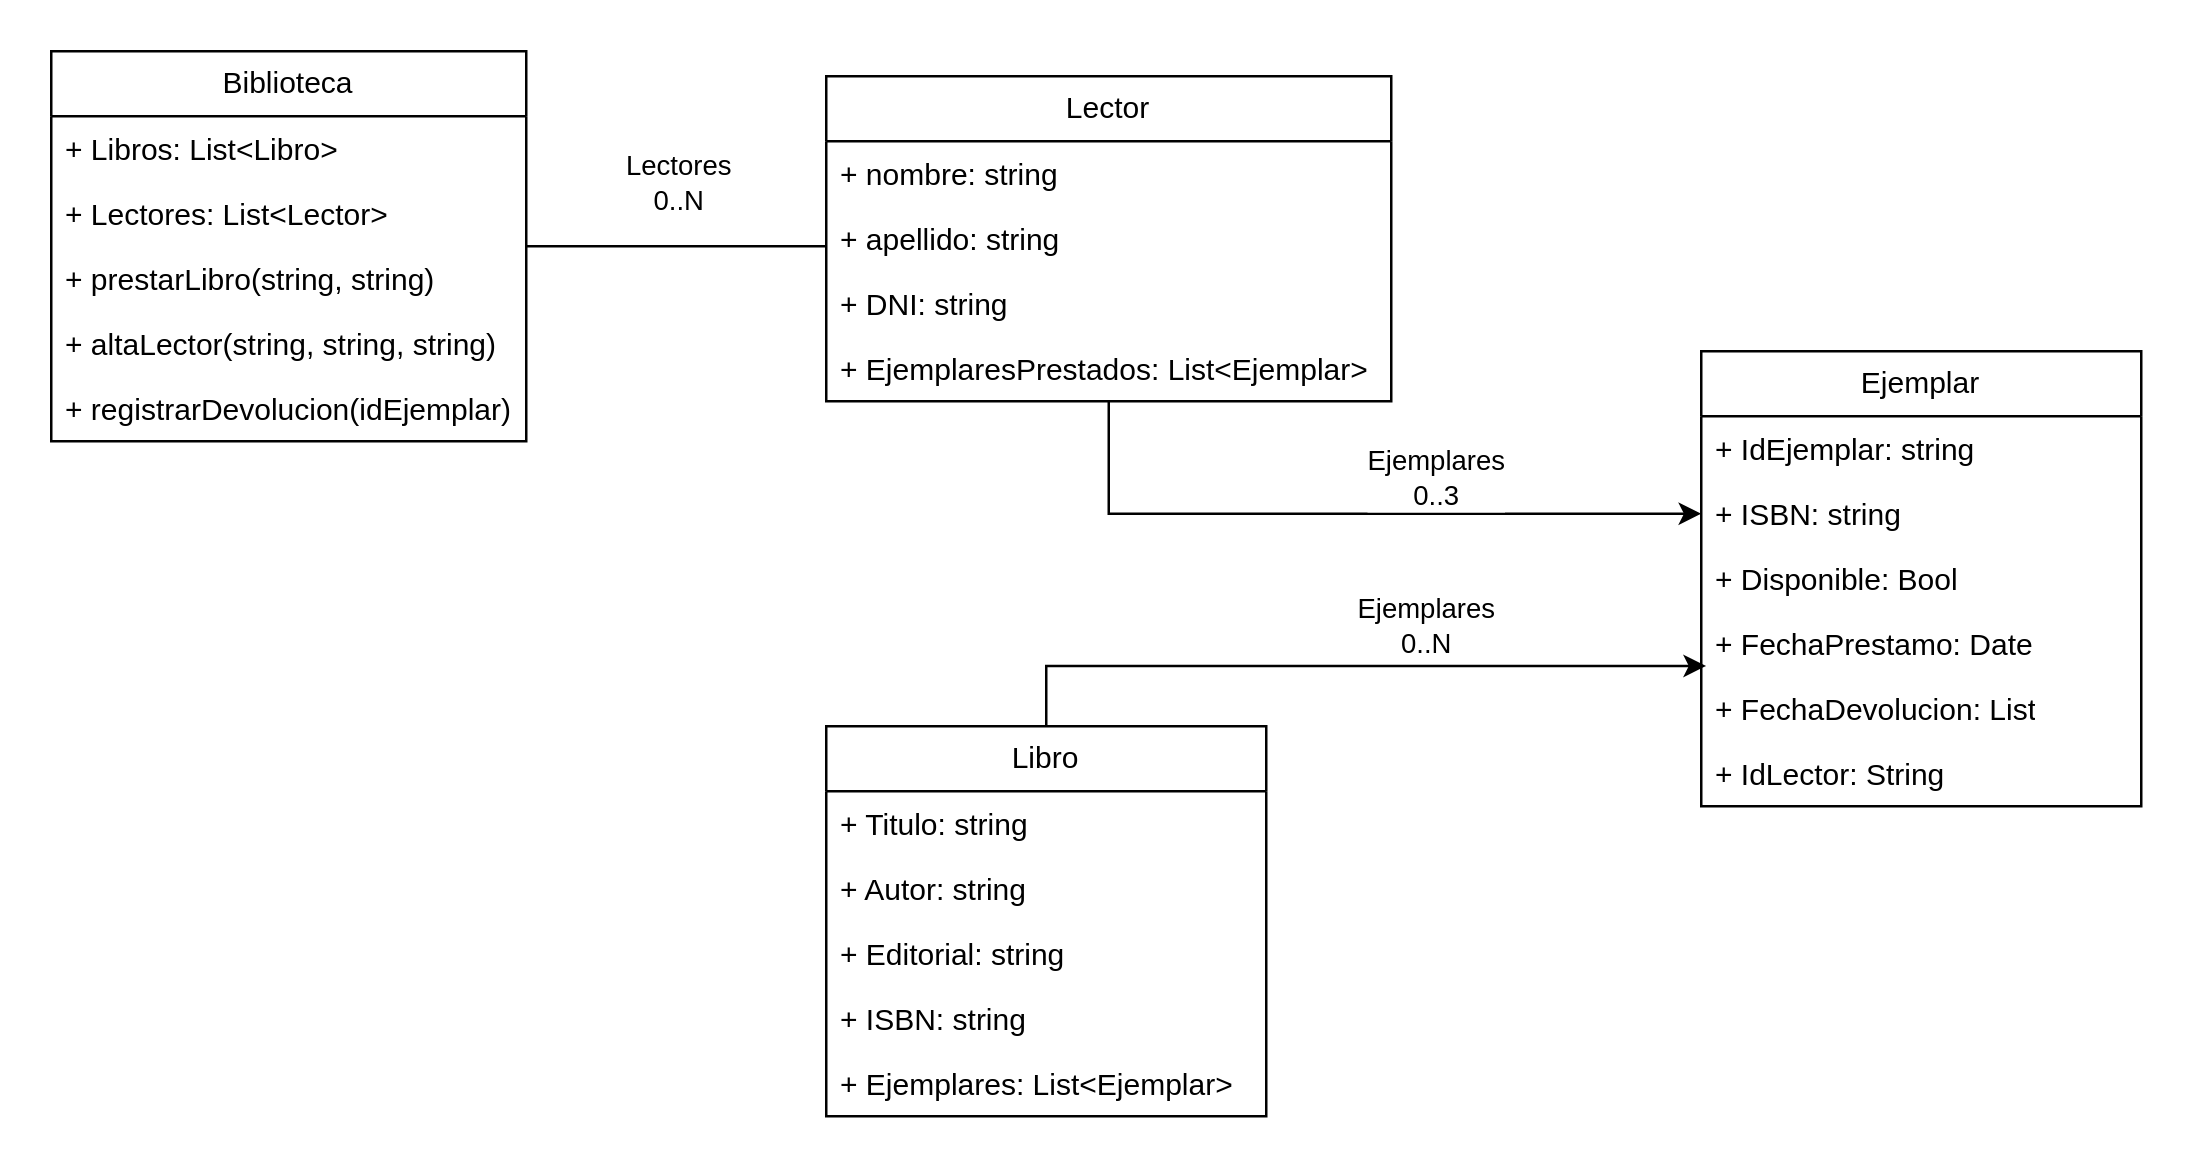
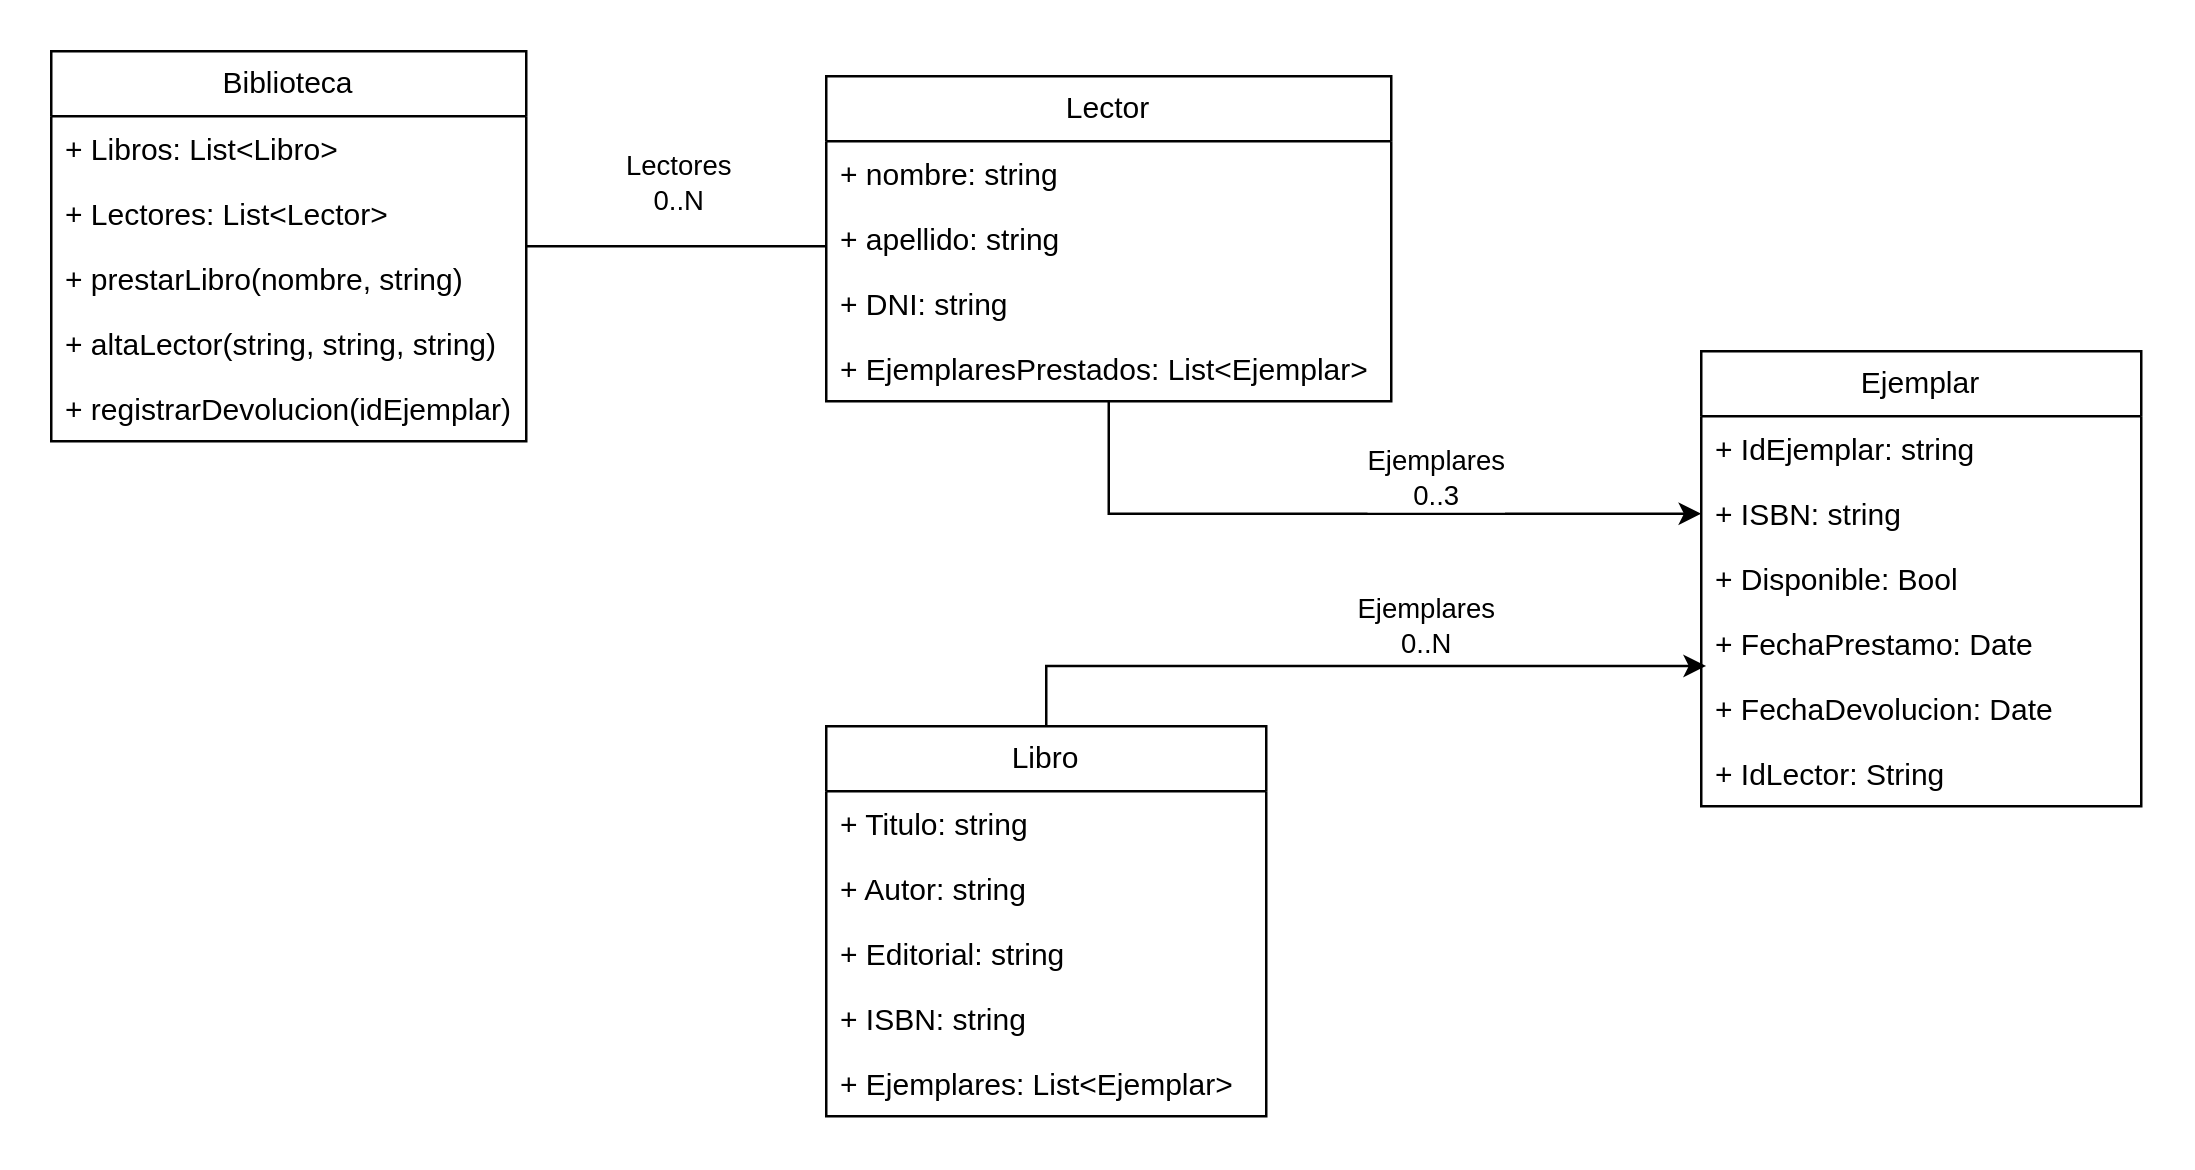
(291, 300) -> (291, 300)
(1886, 712) -> (1890, 712)
